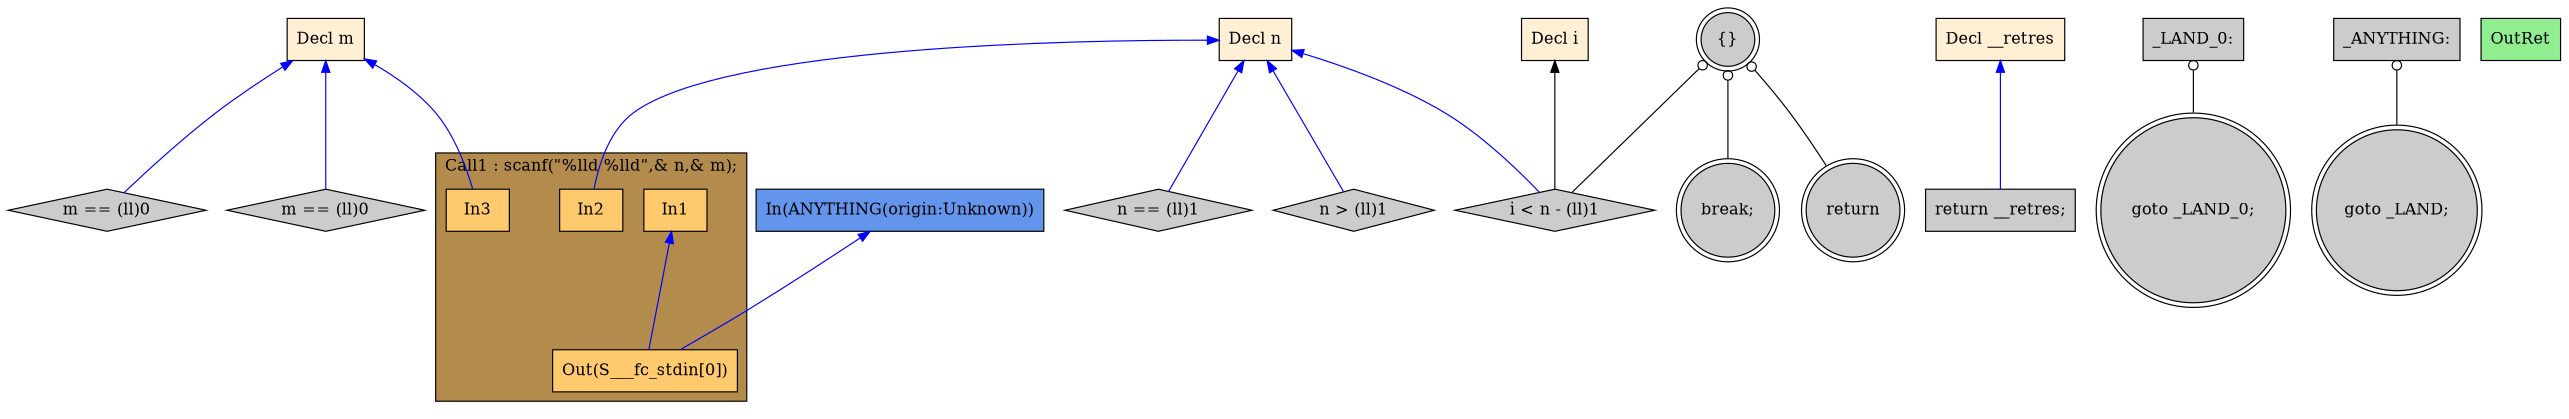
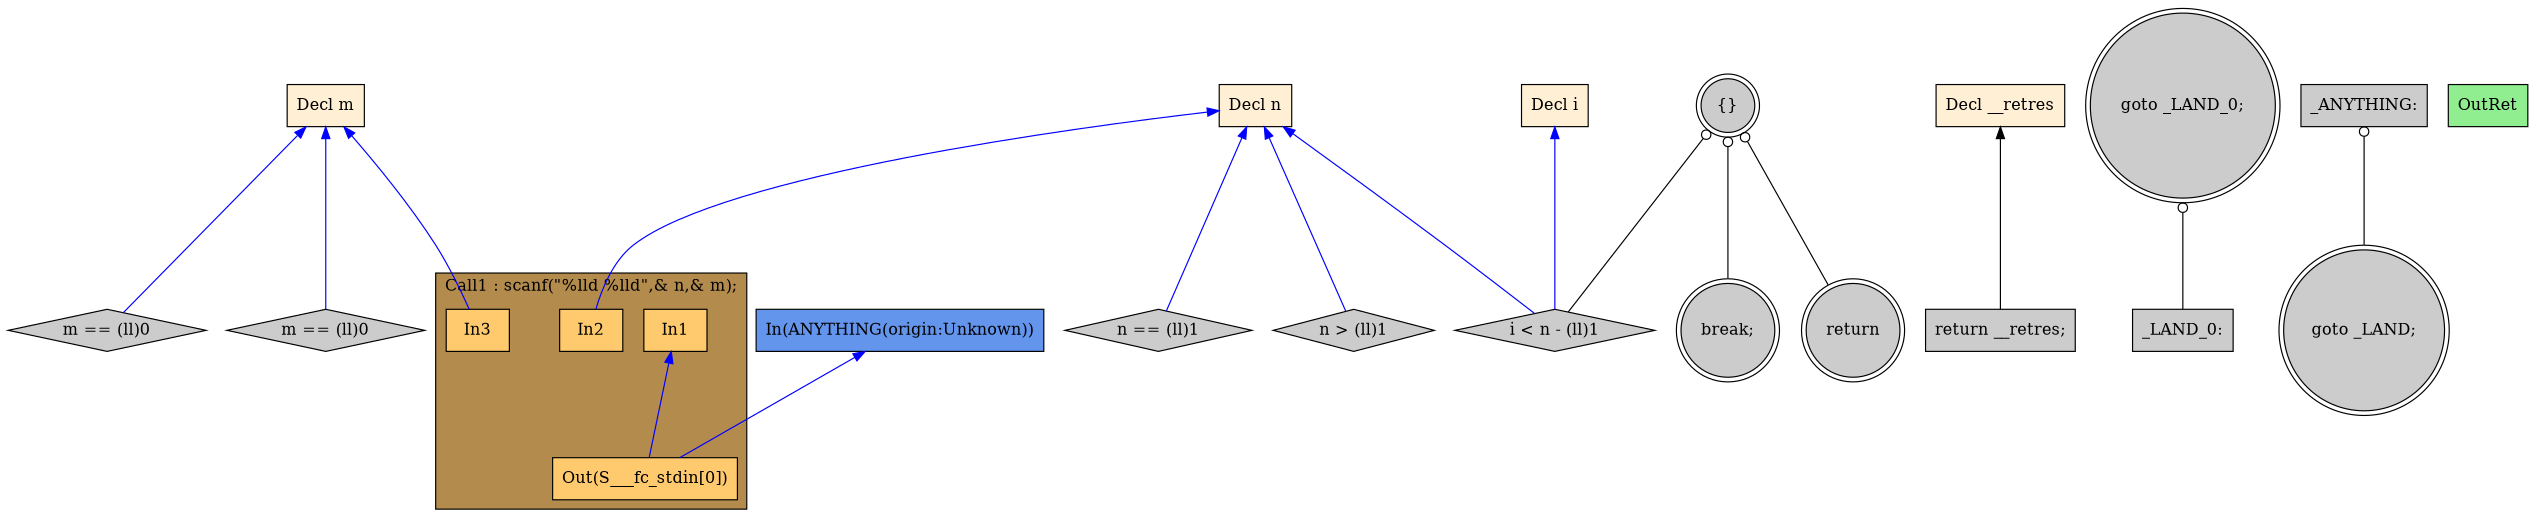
(2193, 91) -> (2183, 261)
(1555, 131) -> (1555, 224)
(2000, 131) -> (2000, 224)
